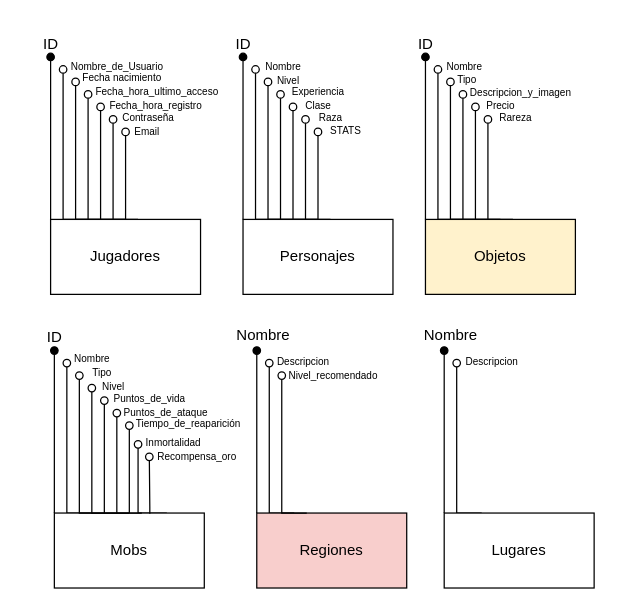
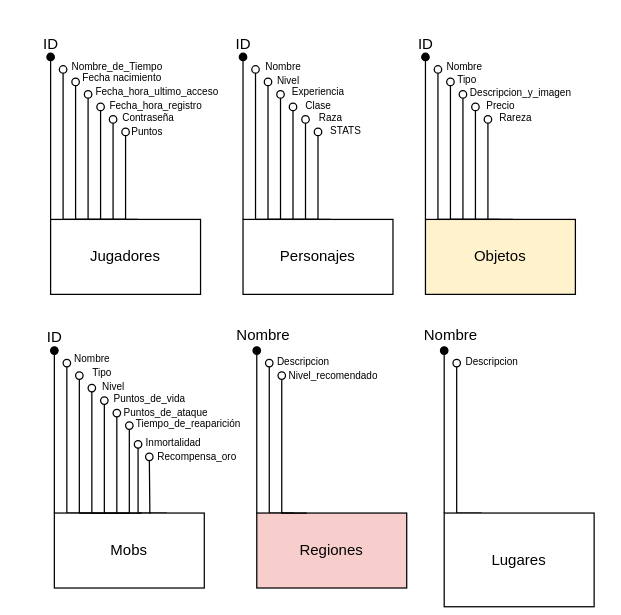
(118, 67) -> (118, 67)
(148, 132) -> (148, 132)
(519, 551) -> (519, 560)
